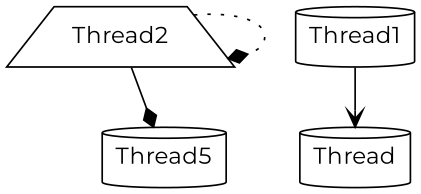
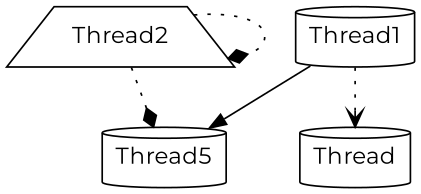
(139, 88) -> (139, 88)
(355, 89) -> (355, 89)
none -> (267, 92)
